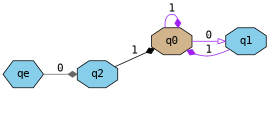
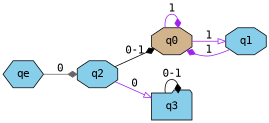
(209, 36) -> (209, 36)
(135, 51) -> (135, 51)
none -> (172, 106)
